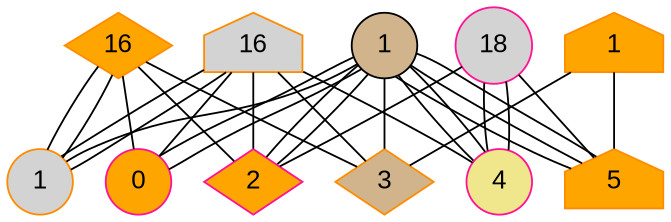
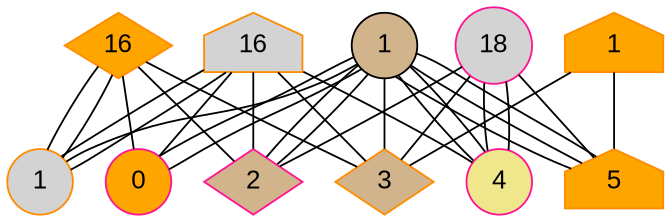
none -> (436, 118)
(253, 182) -> (253, 182)
